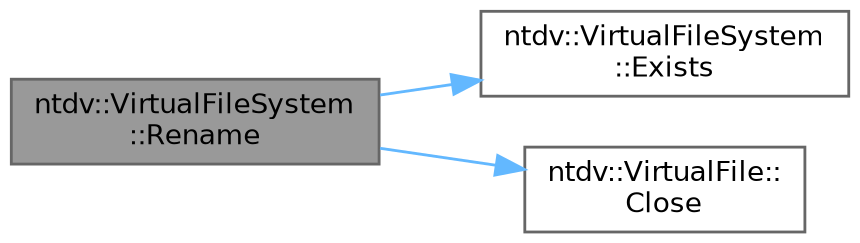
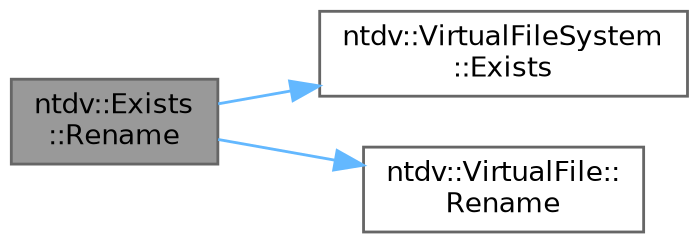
(195, 122) -> (115, 122)
(665, 190) -> (504, 190)
